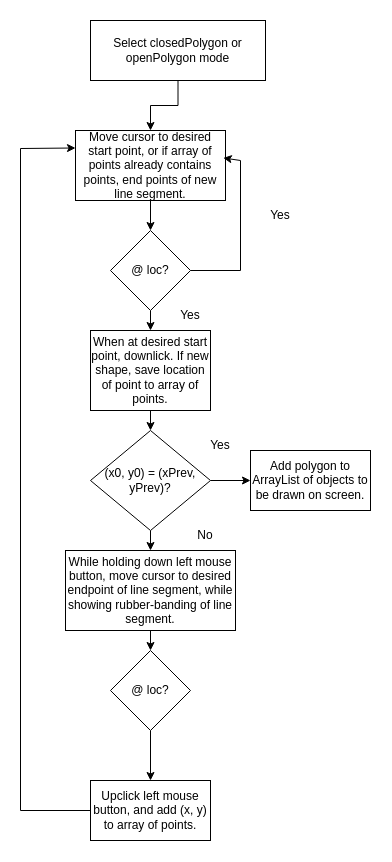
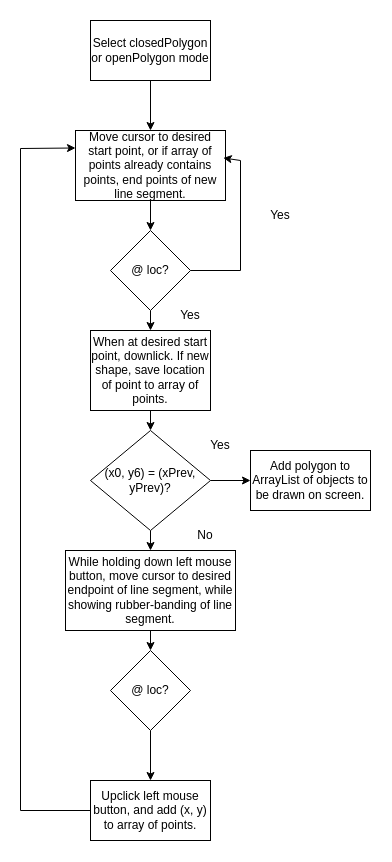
(178, 51) -> (151, 51)
(151, 481) -> (151, 481)
